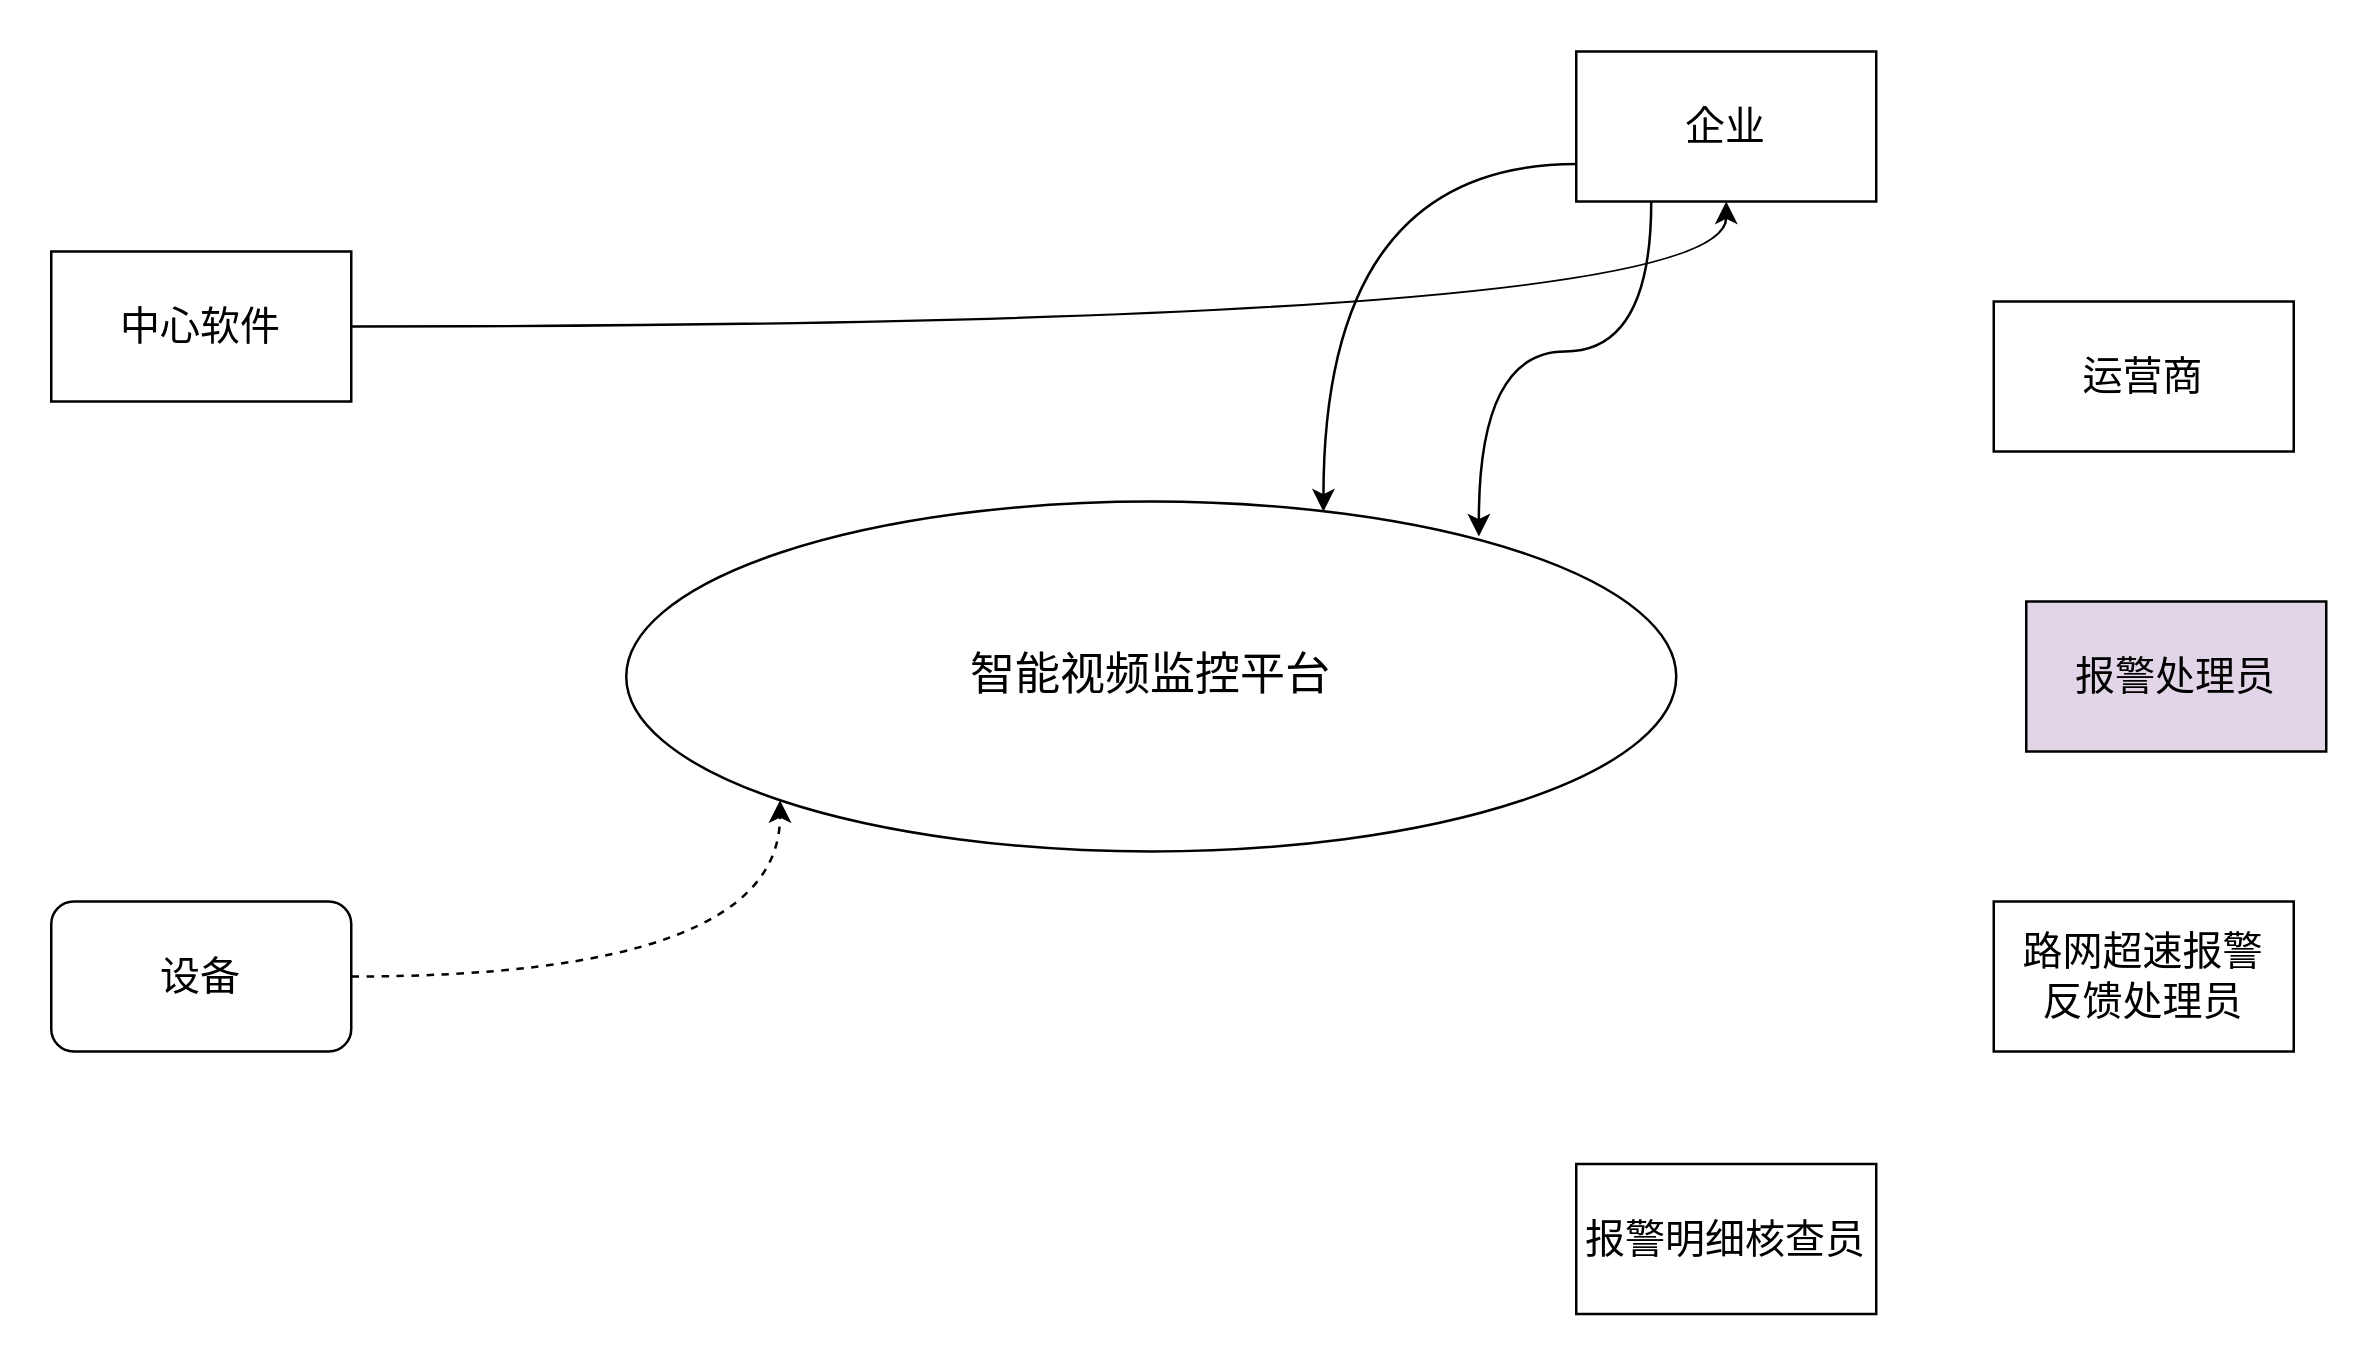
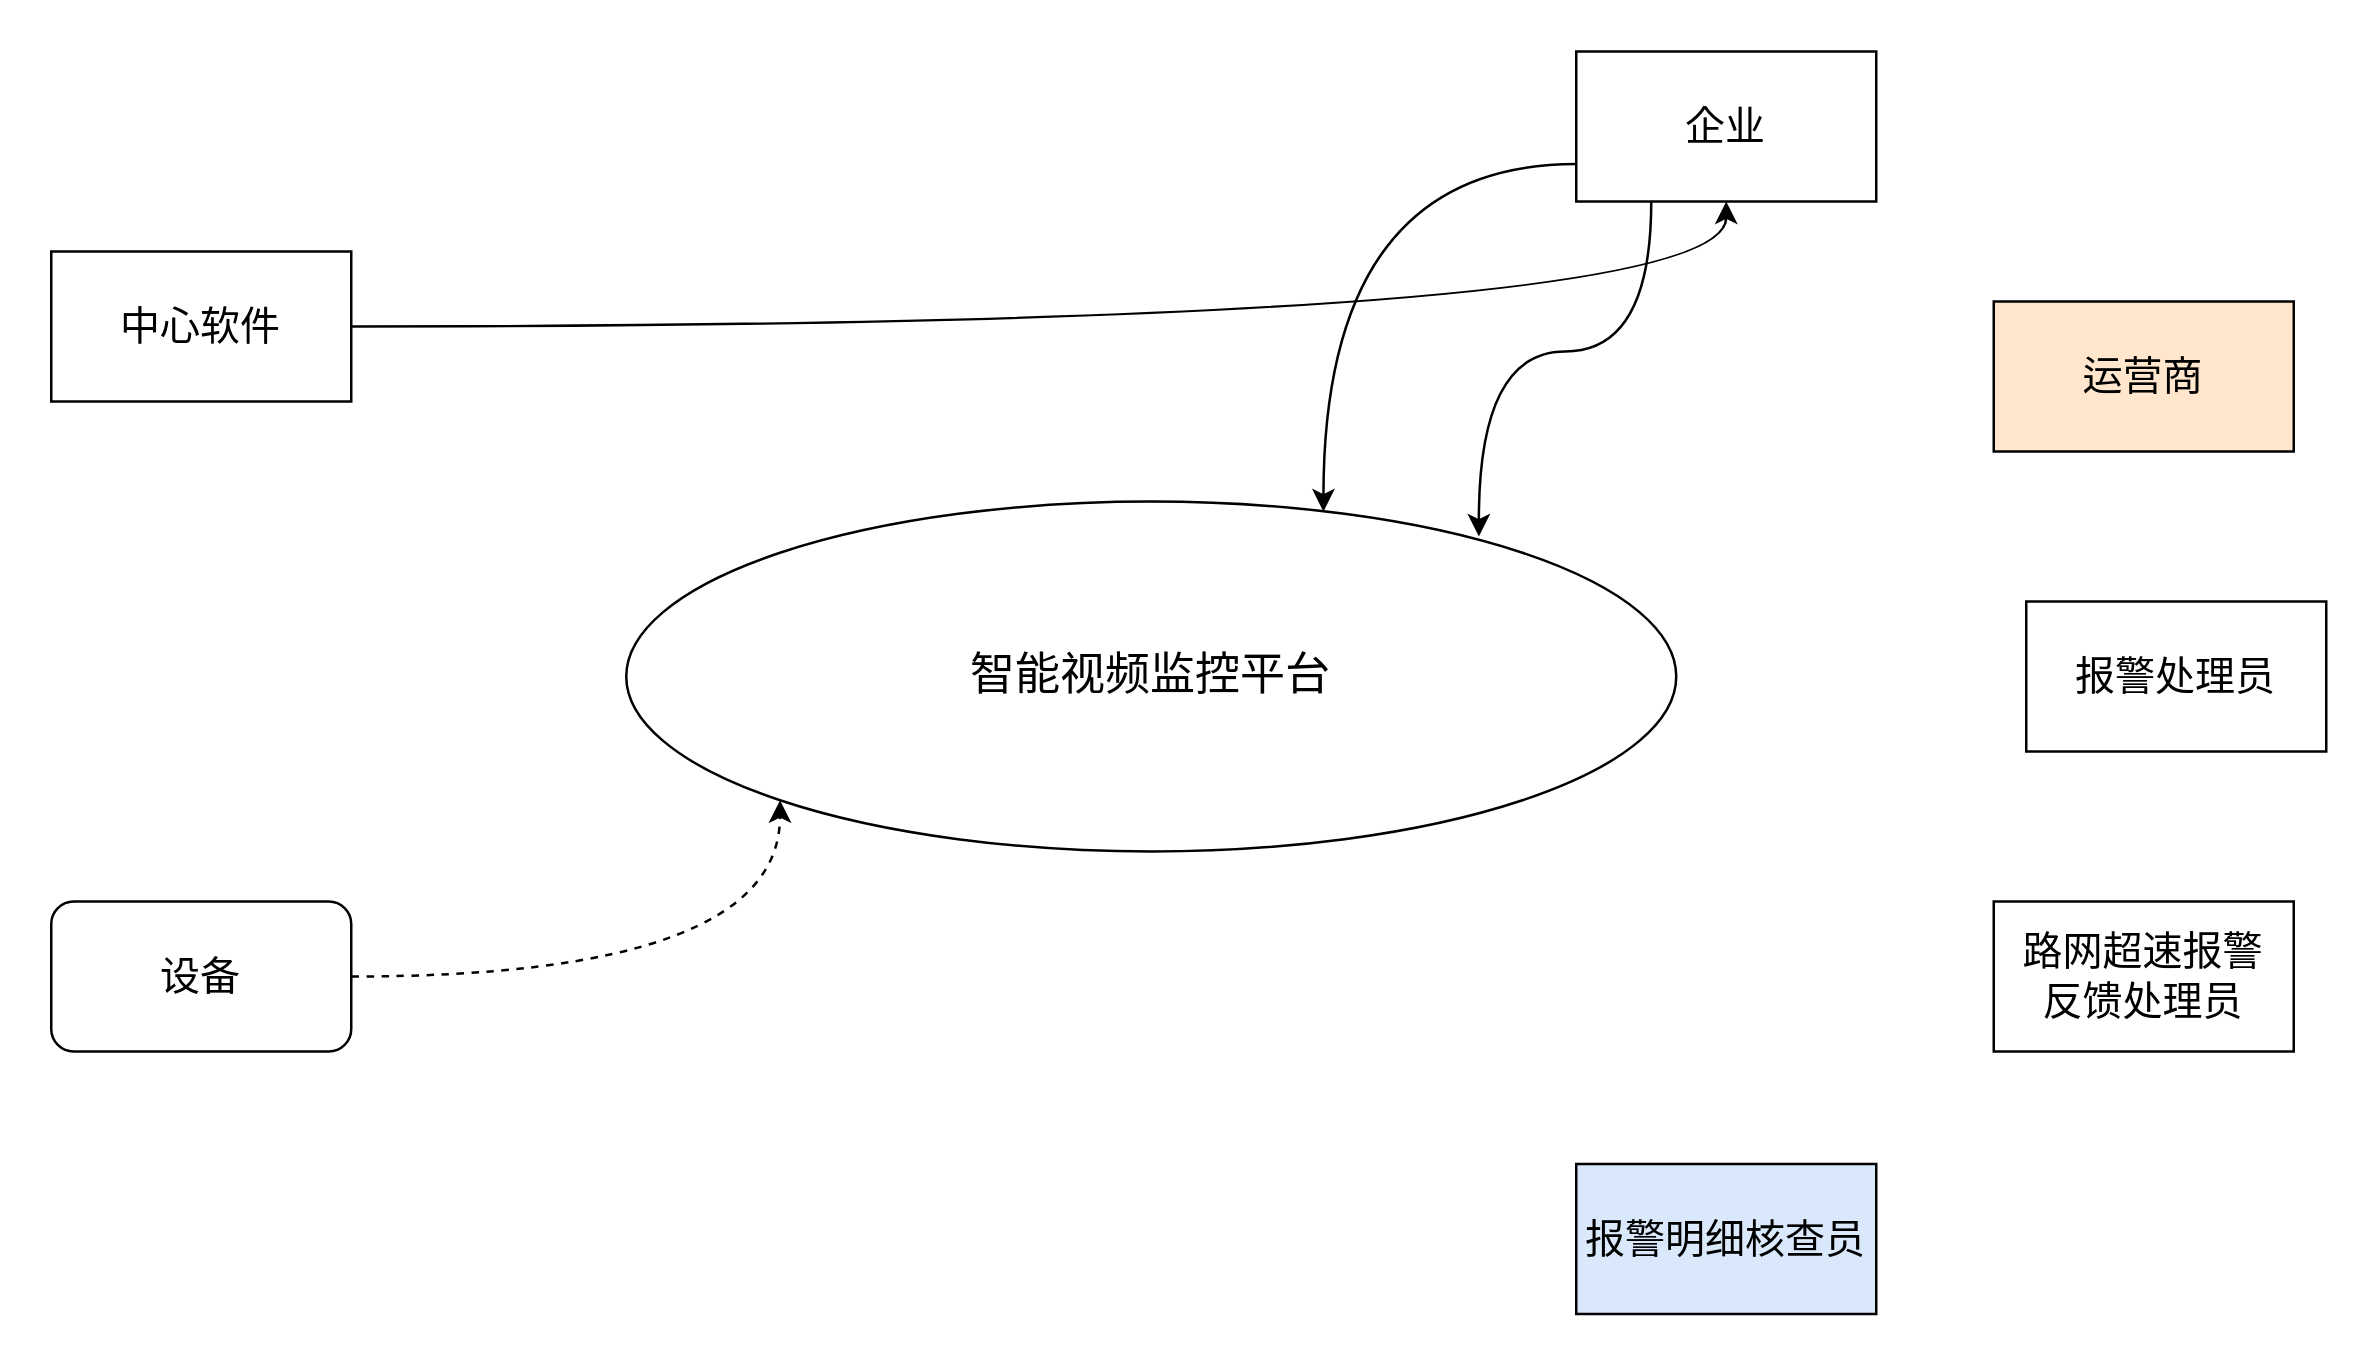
(2144, 376) -> (2144, 376)
(2176, 676) -> (2176, 676)
(1726, 1239) -> (1726, 1239)
